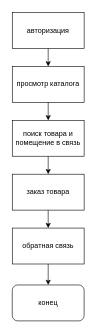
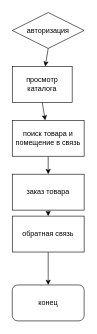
(48, 30) -> (48, 30)
(48, 84) -> (42, 84)
(48, 246) -> (48, 234)
